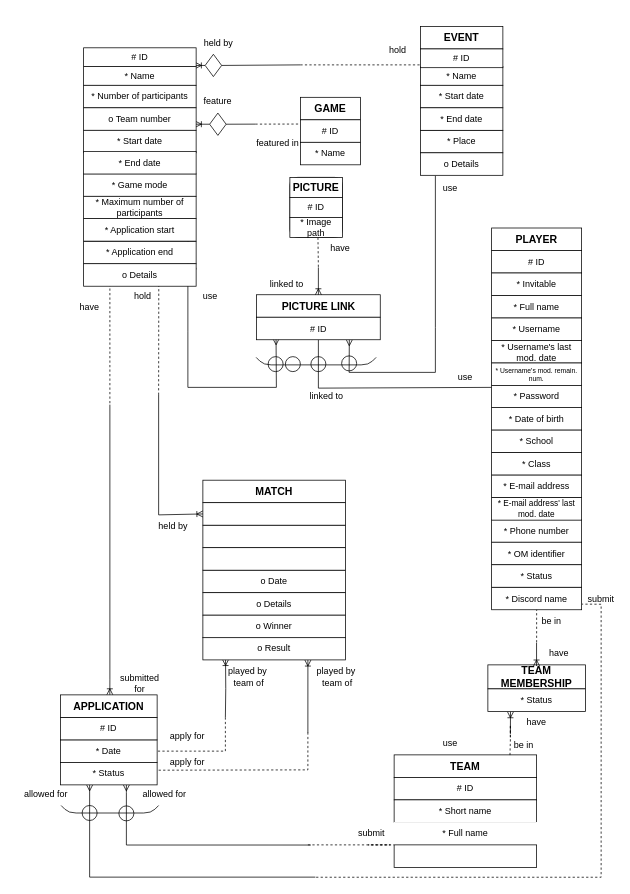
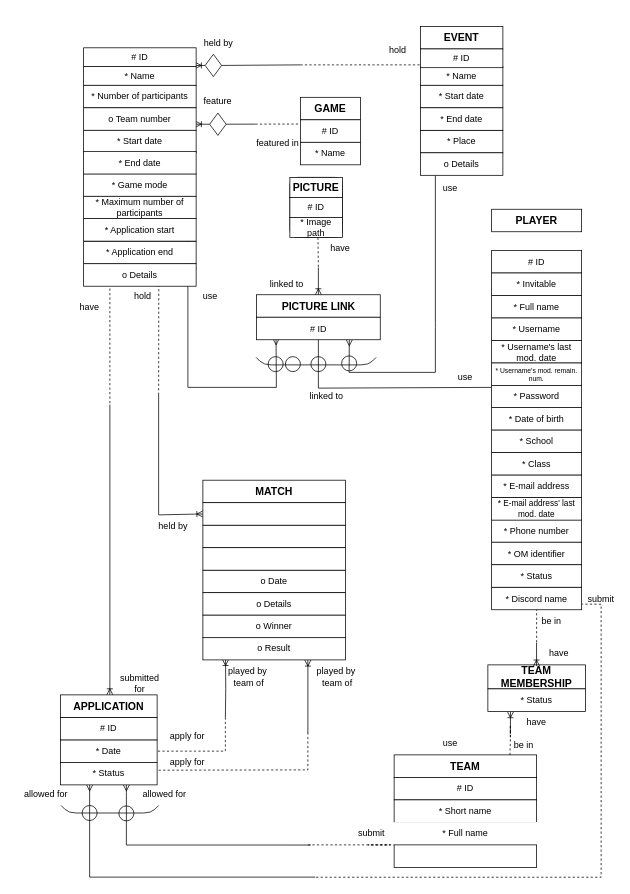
(537, 239) -> (537, 221)
